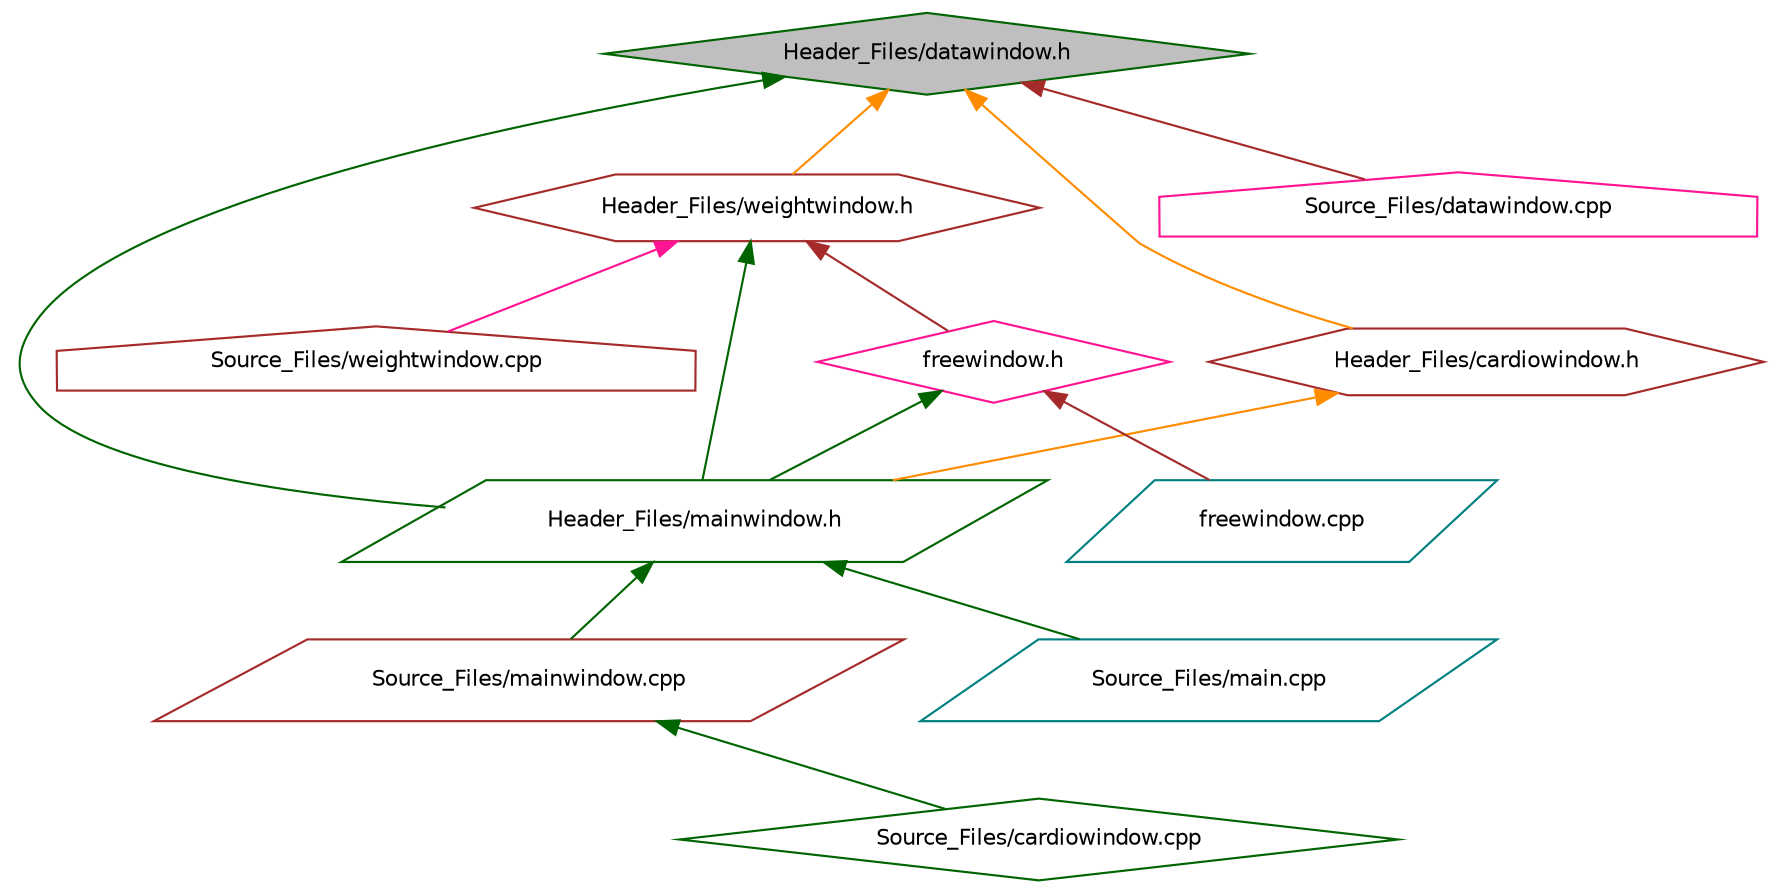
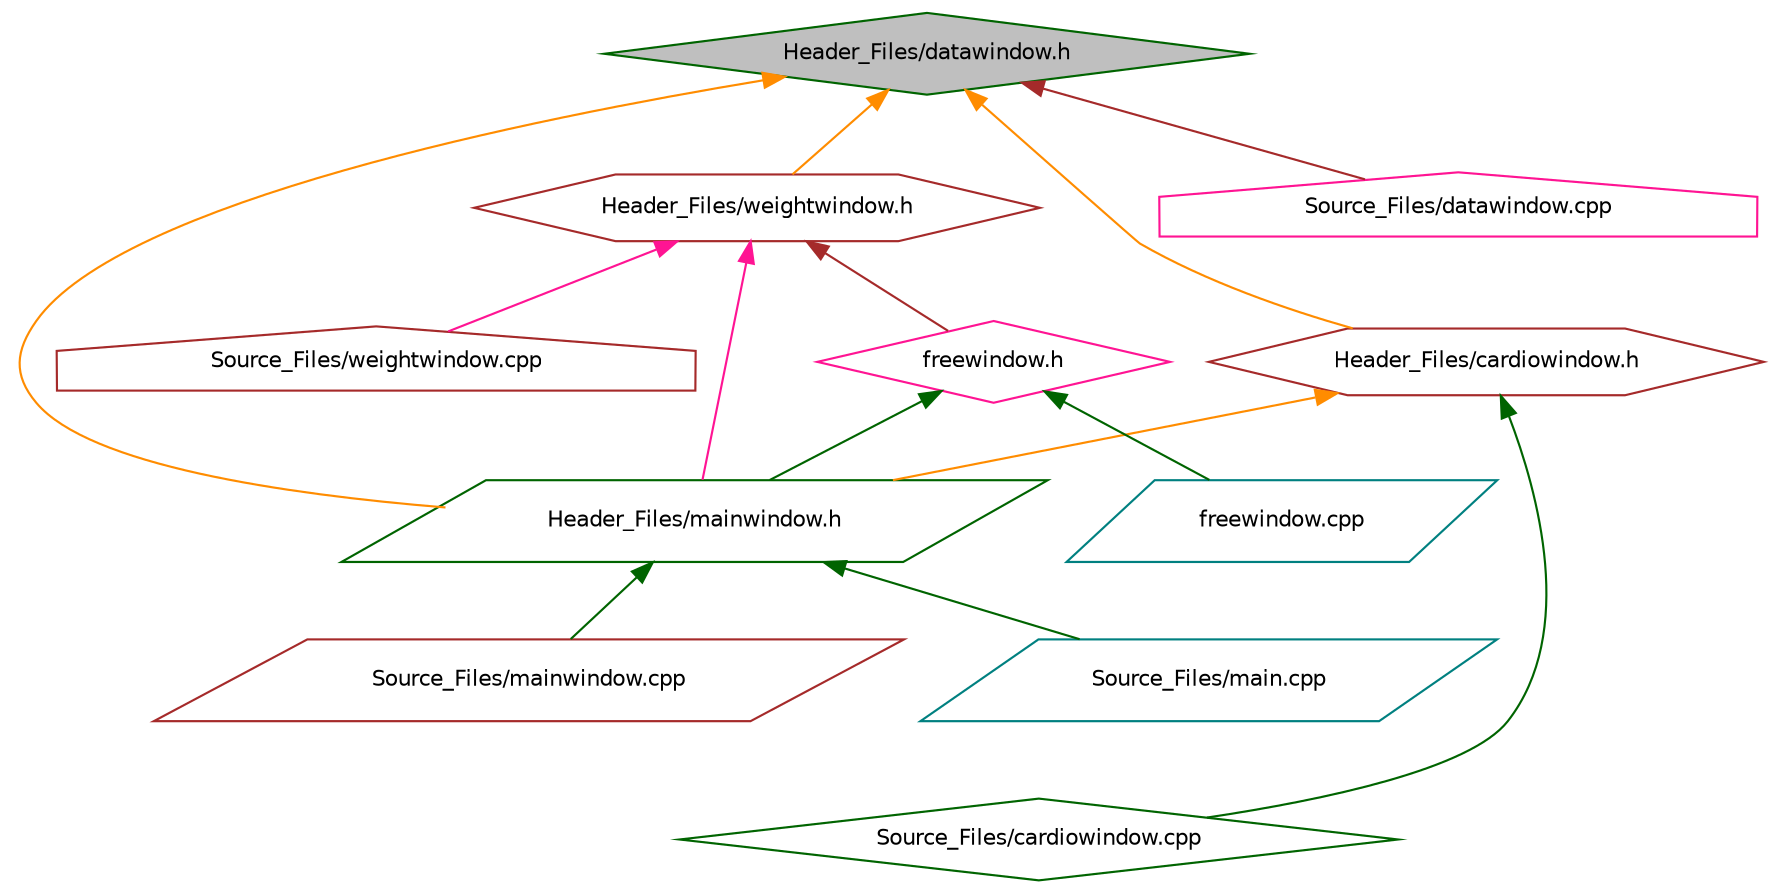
(140, 246) -> (140, 246)
(724, 371) -> (724, 371)
(1144, 445) -> (1144, 445)
(812, 768) -> (1507, 722)
